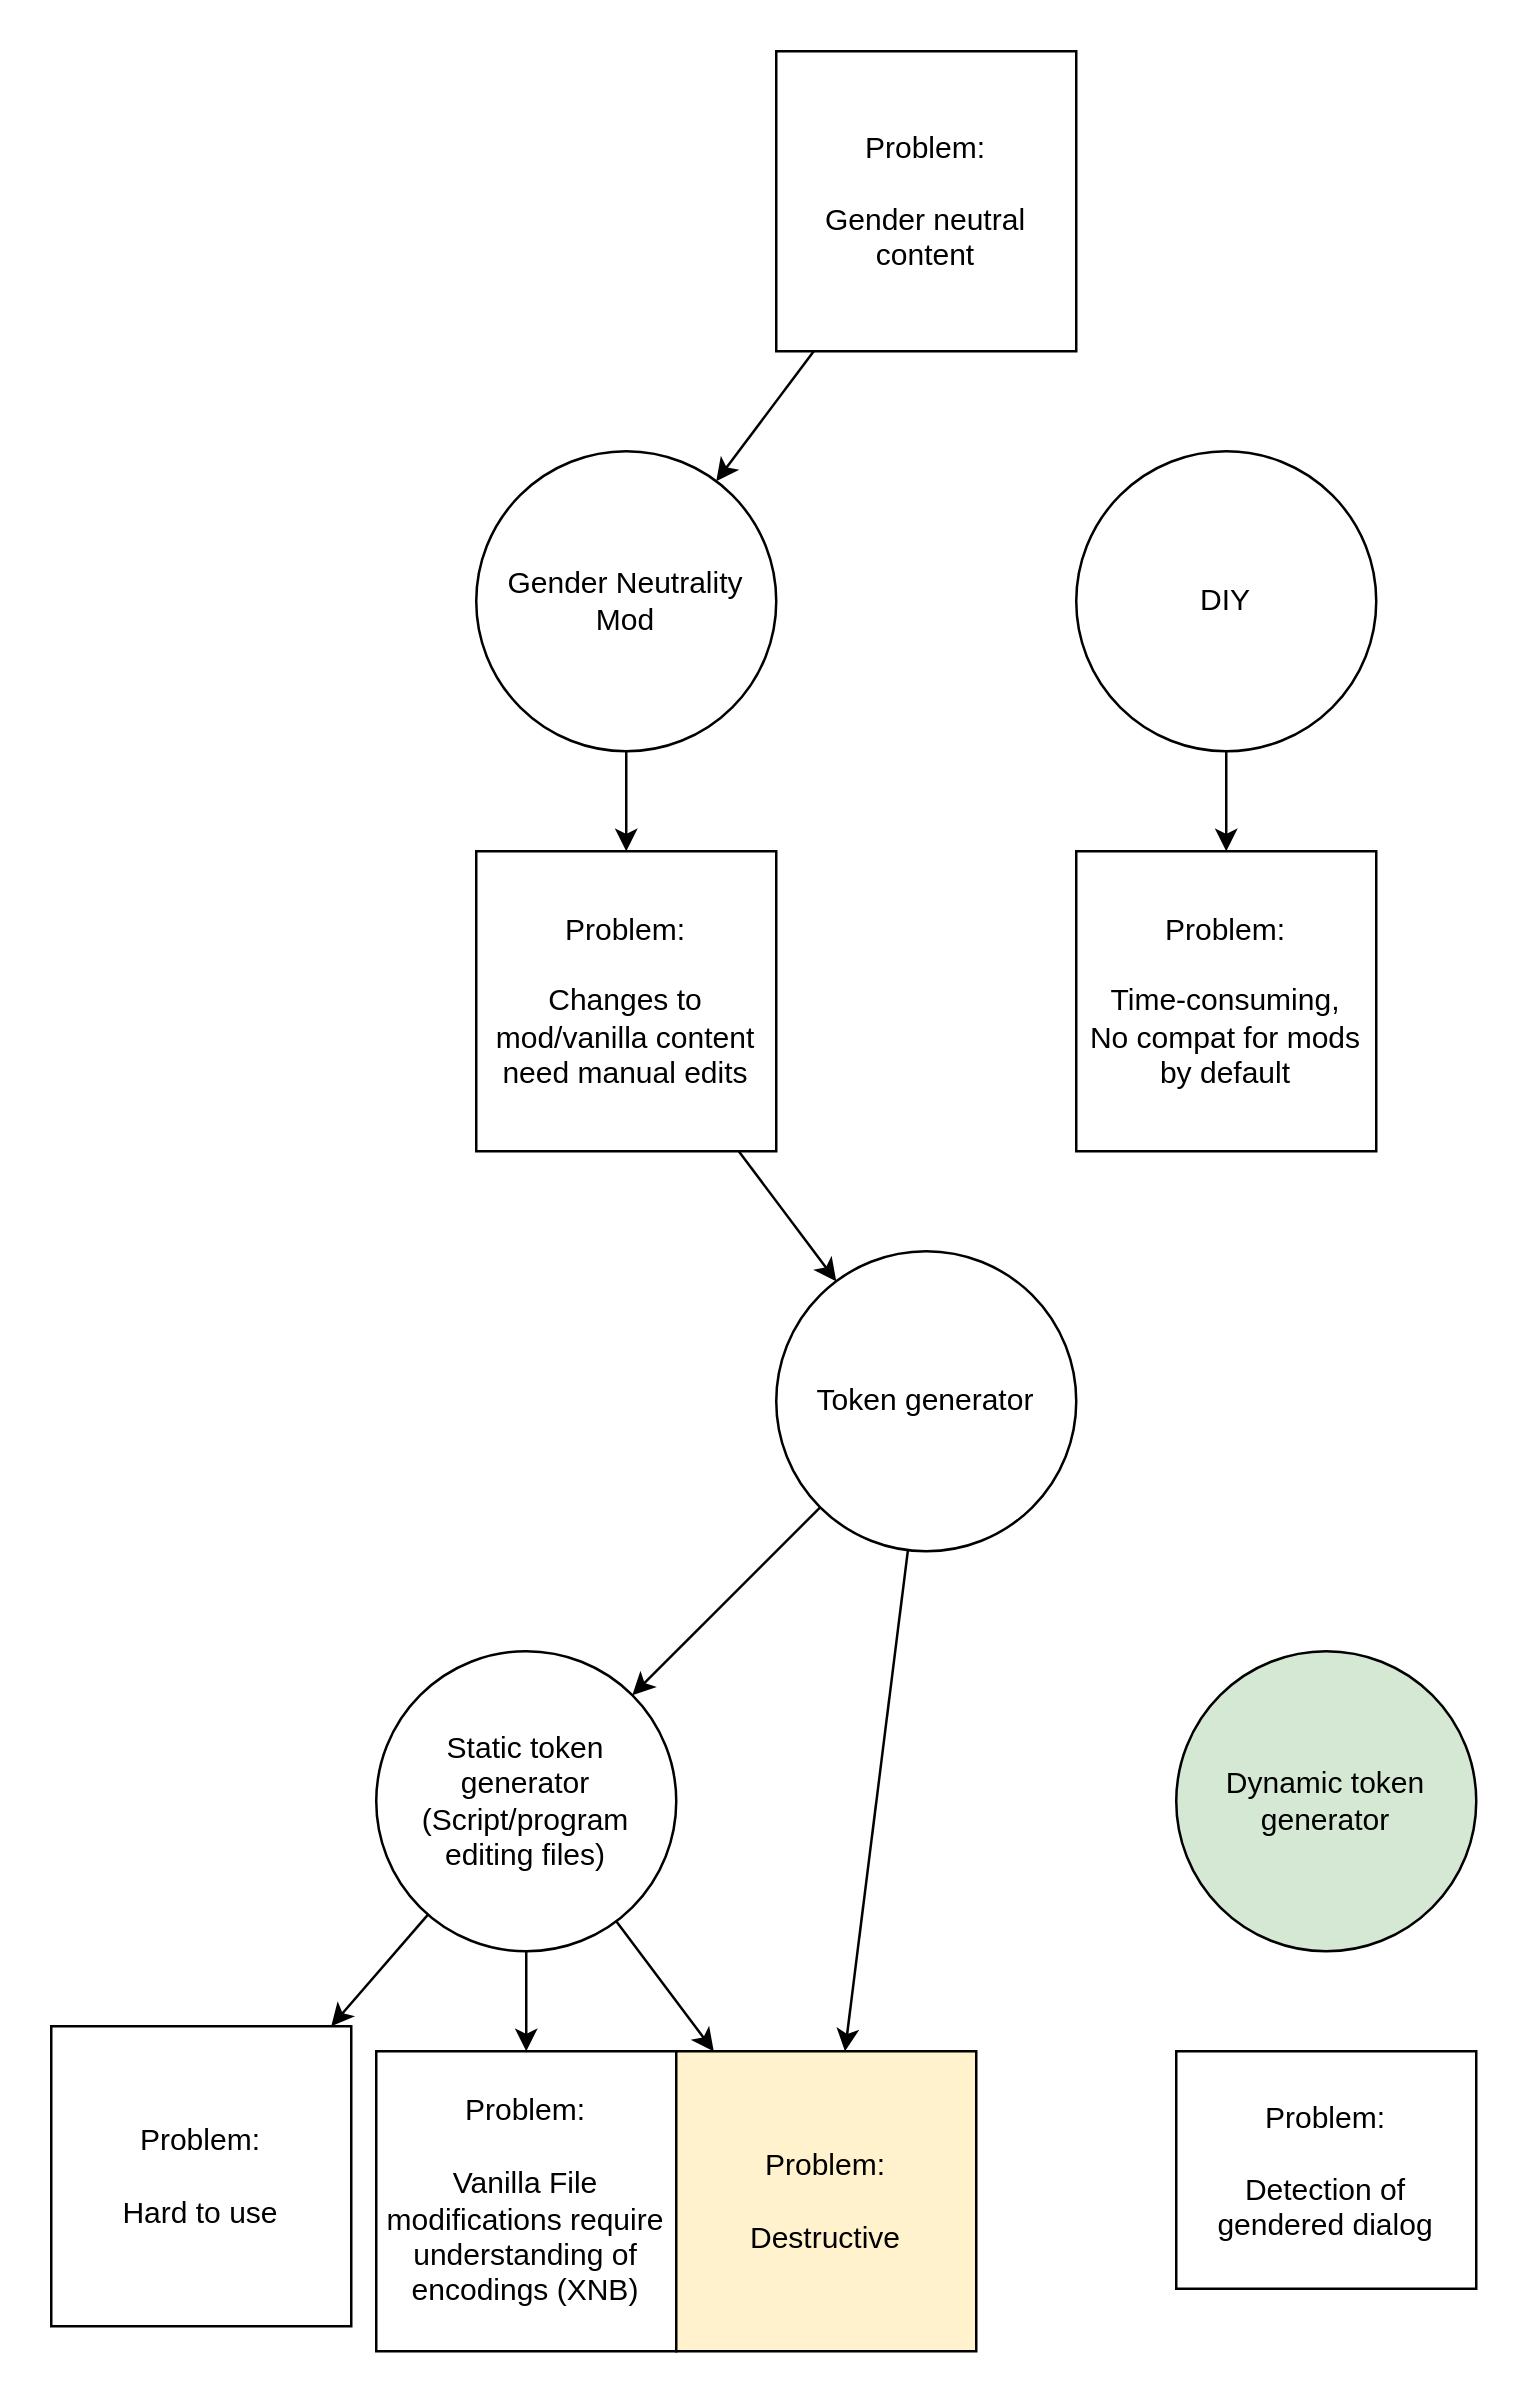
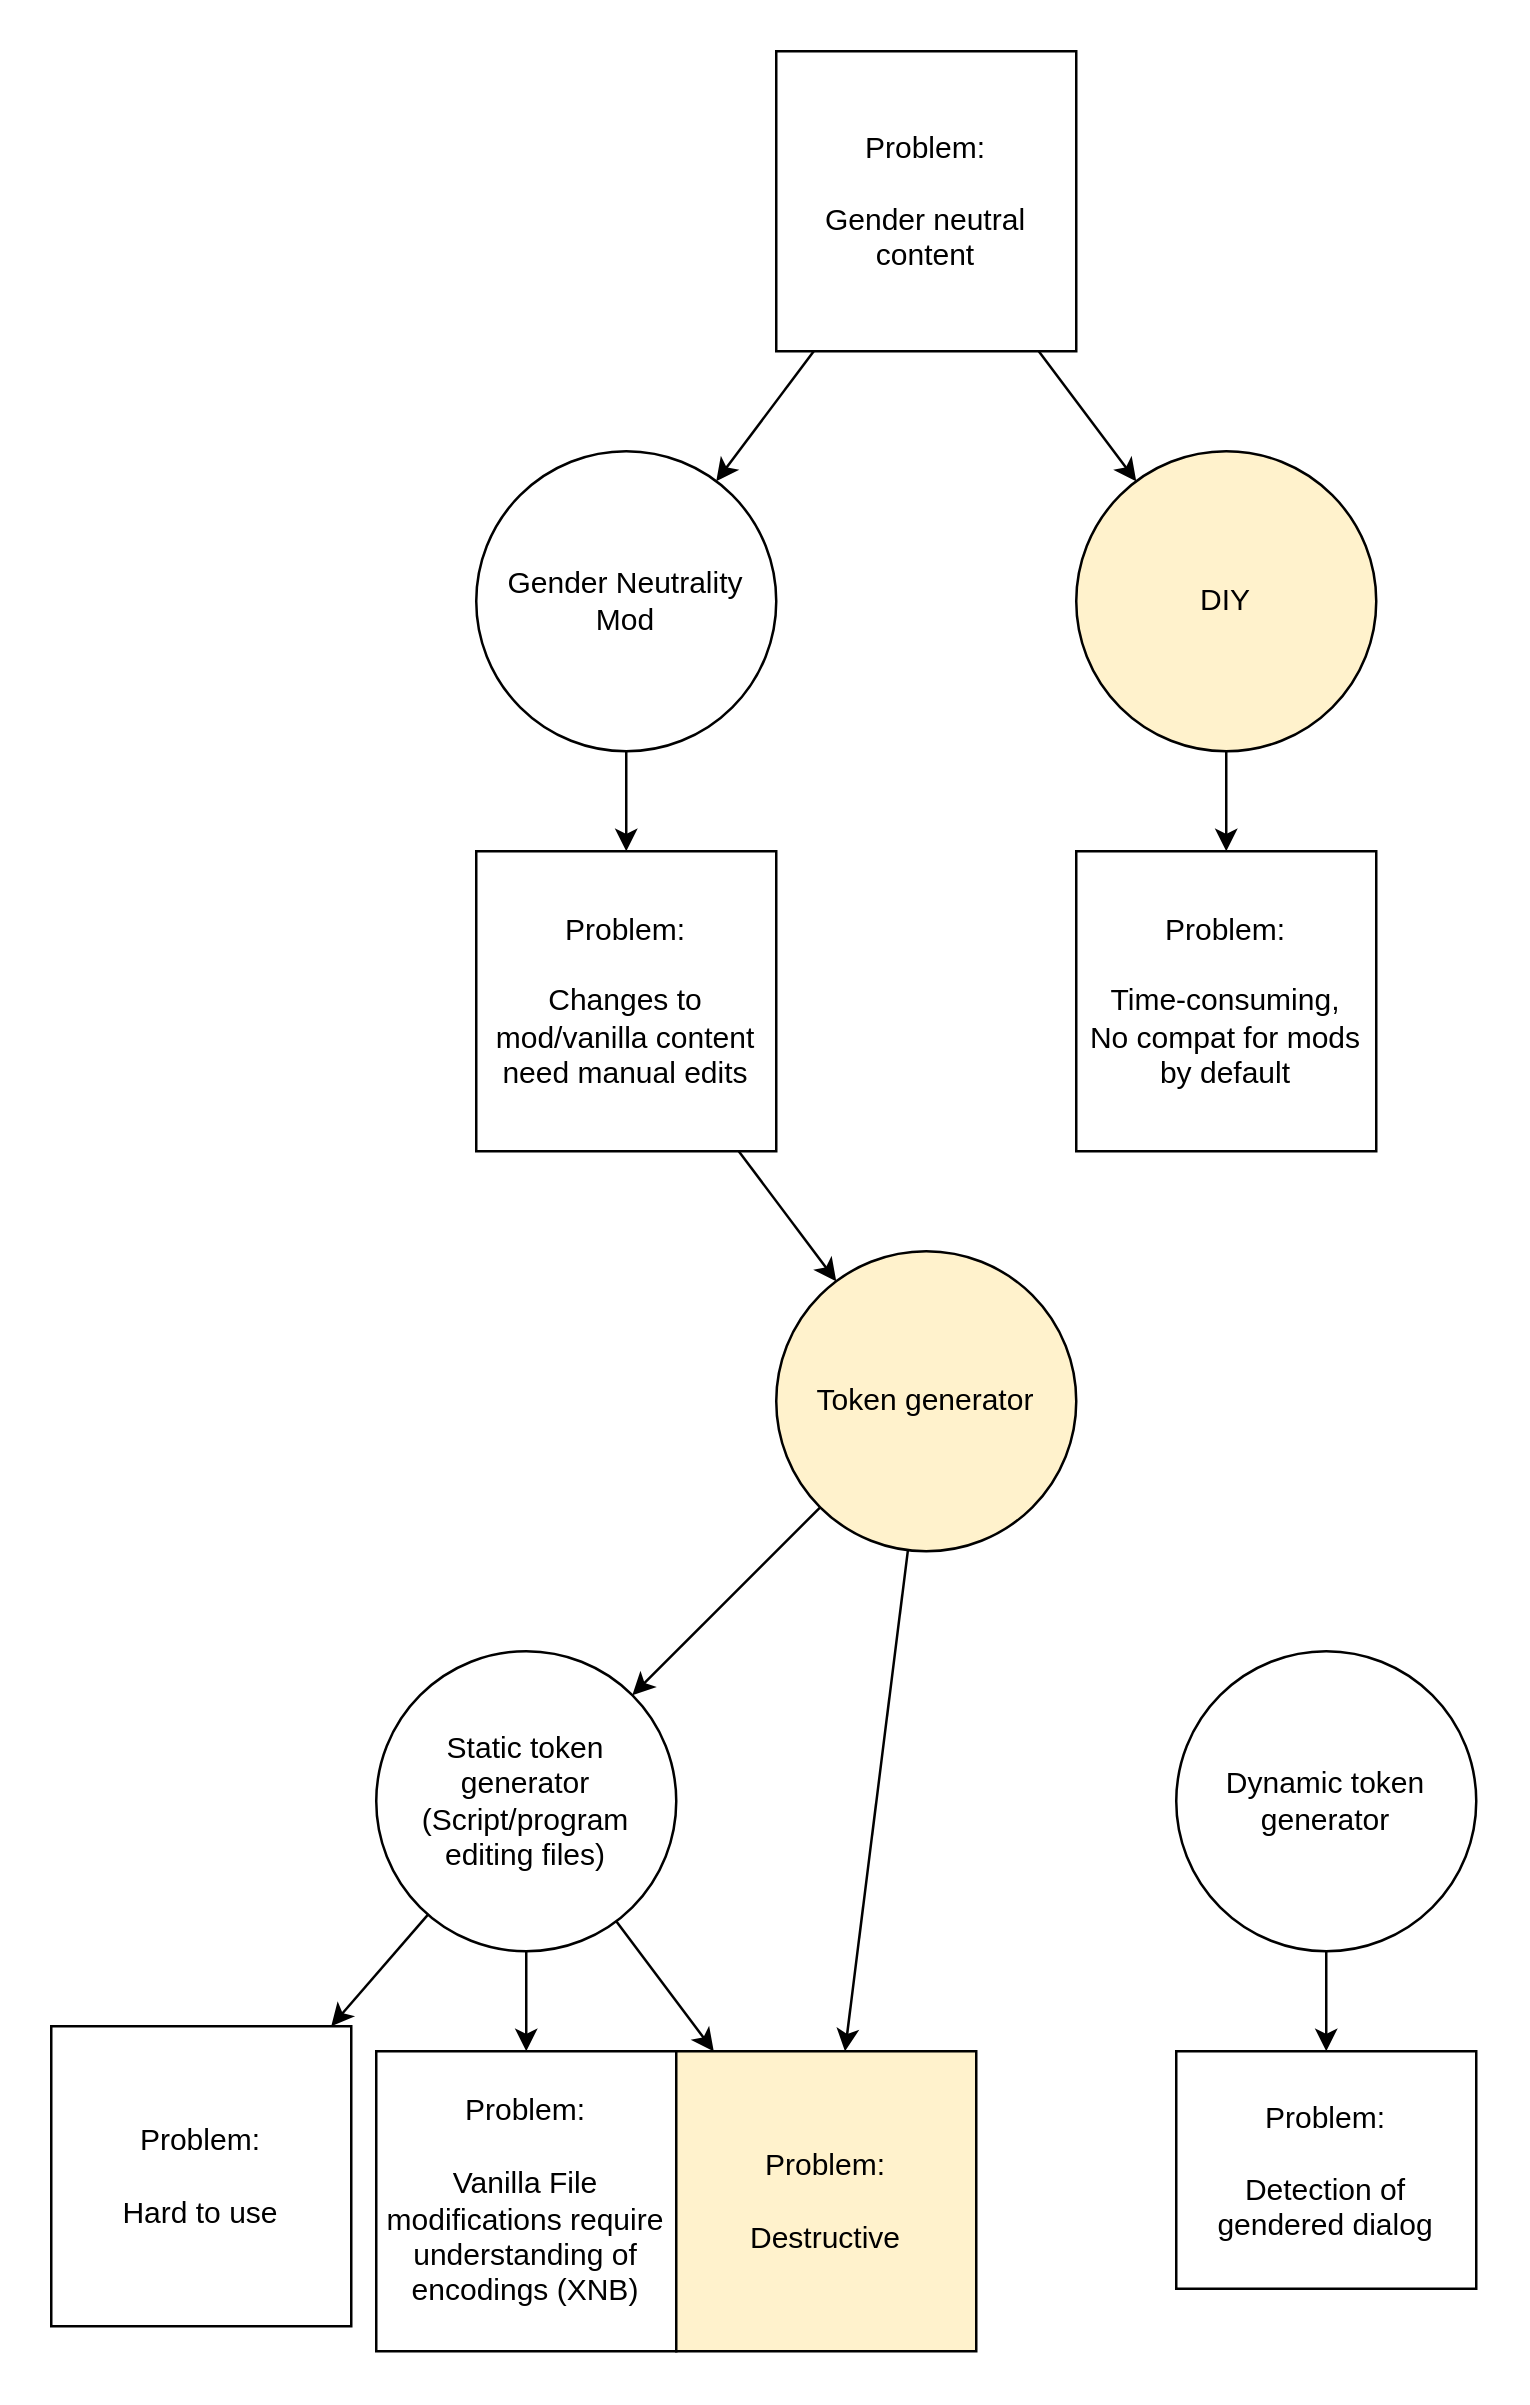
none -> (1083, 410)
(1226, 601) -> (1226, 601)
(926, 1401) -> (926, 1401)
(1326, 1801) -> (1326, 1801)
none -> (1326, 1993)
